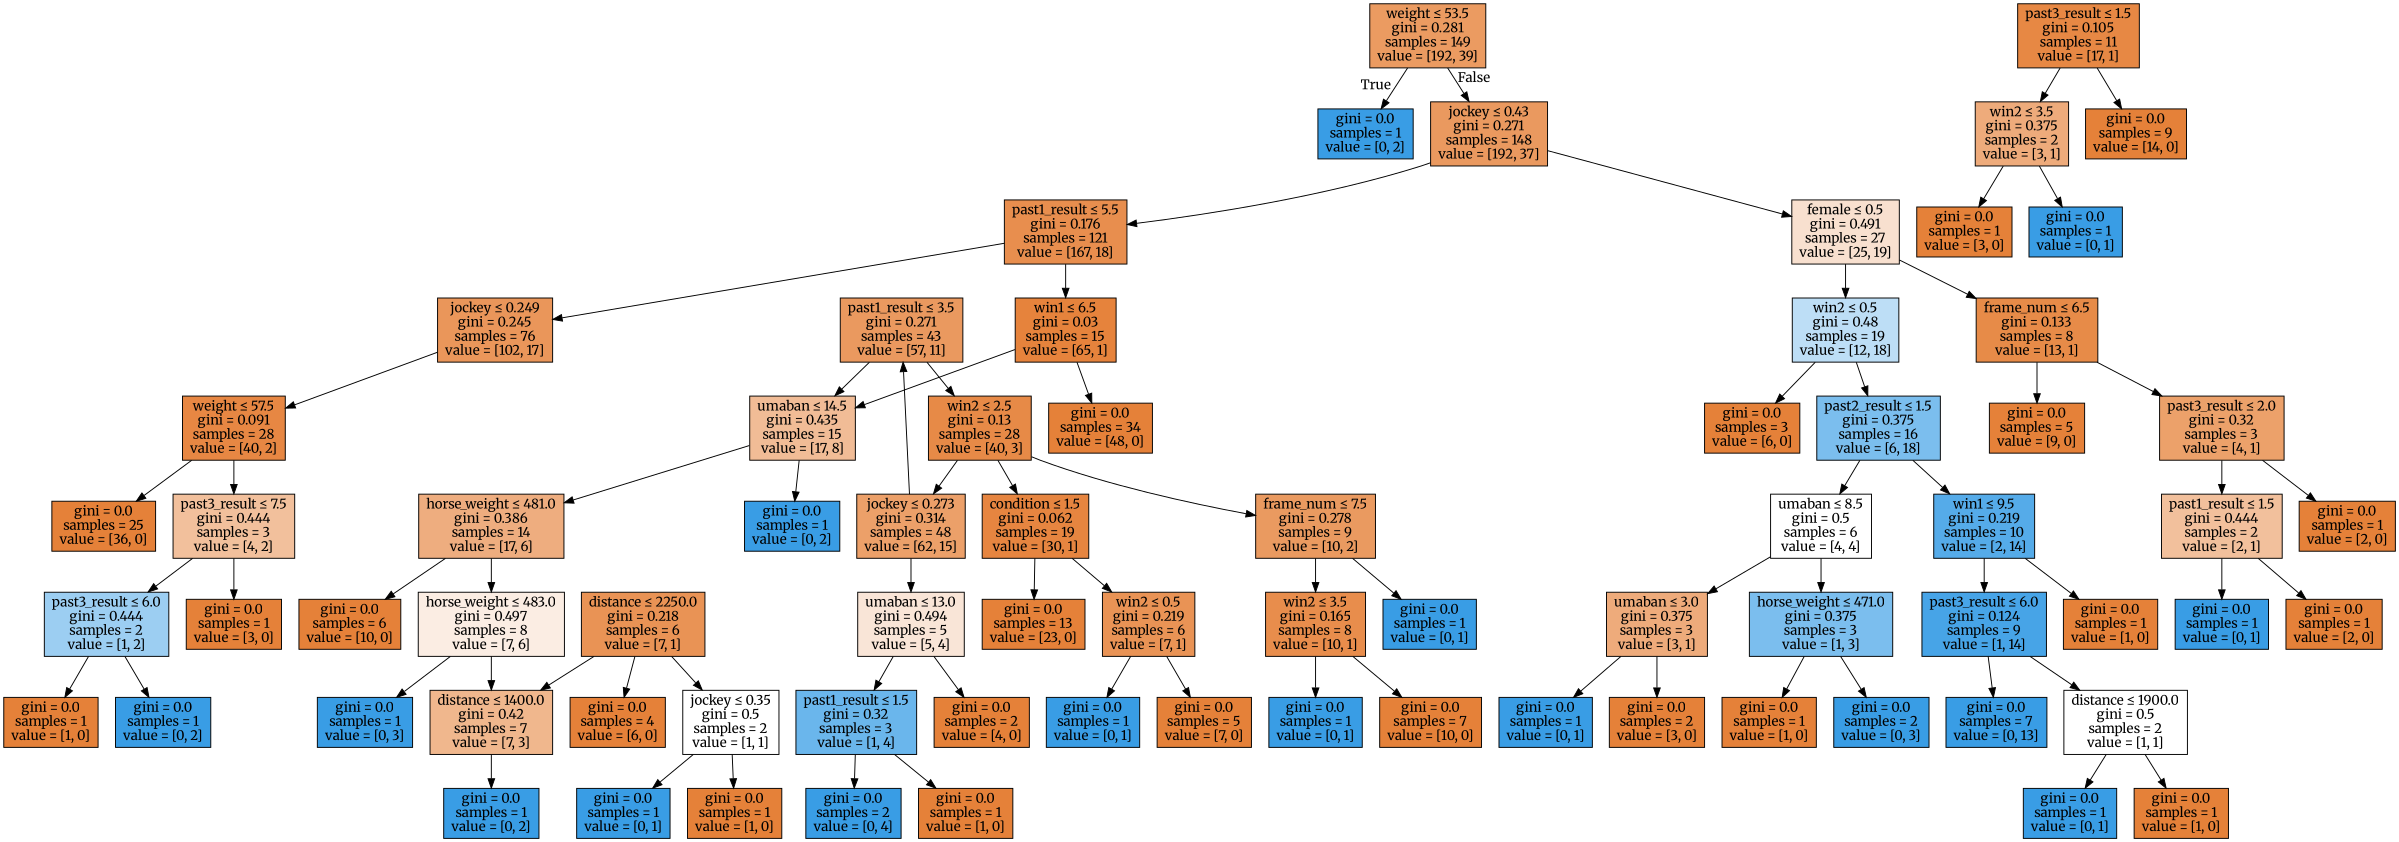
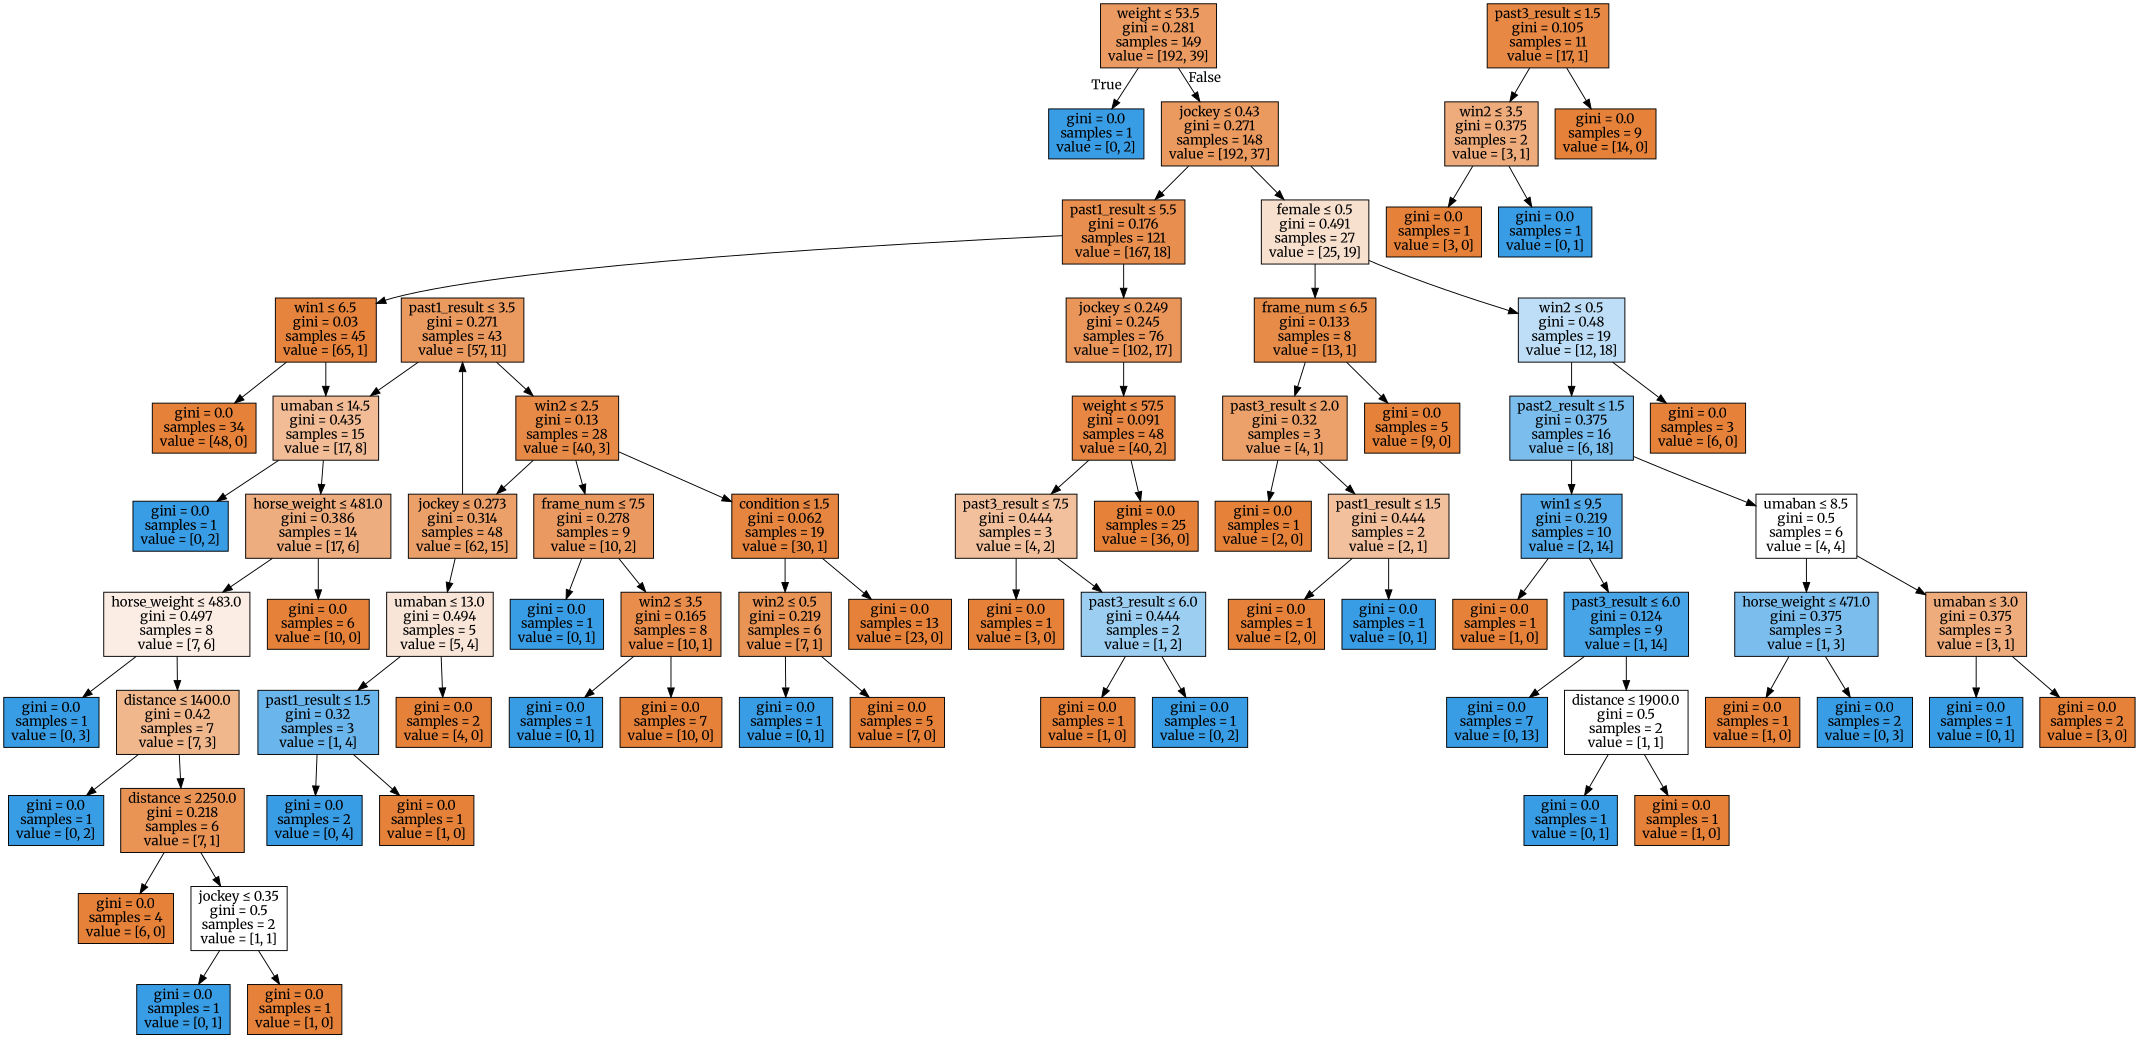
(1066, 337) -> (326, 337)
(234, 435) -> (1124, 435)
(571, 671) -> (180, 767)
